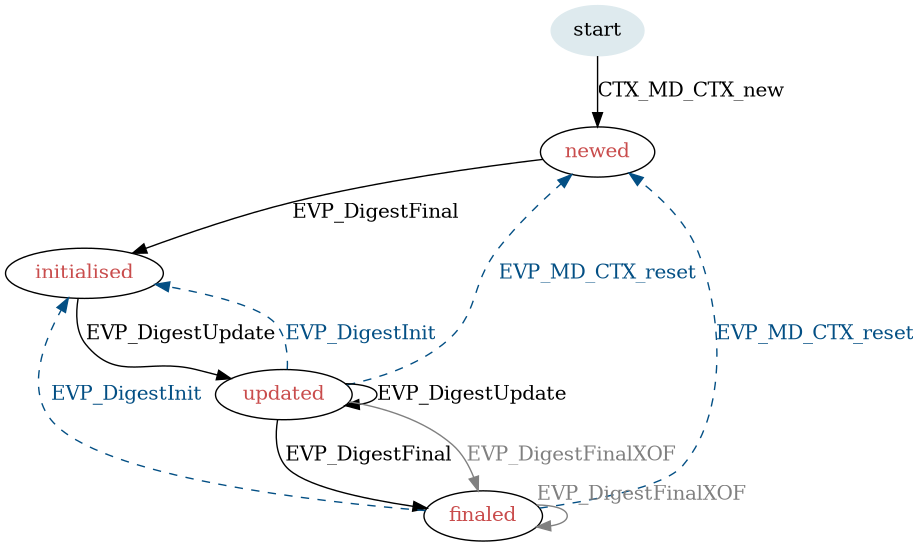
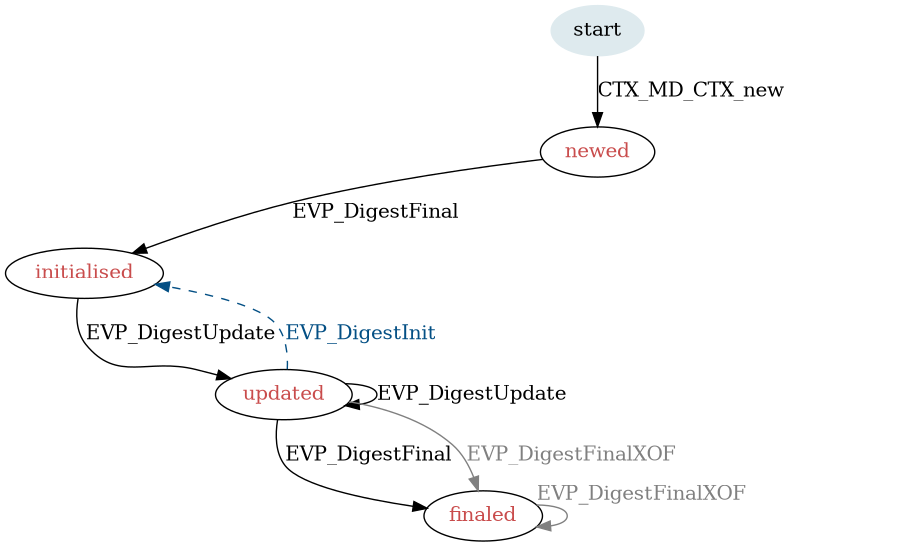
(471, 306) -> none
(714, 391) -> none
(175, 474) -> none
